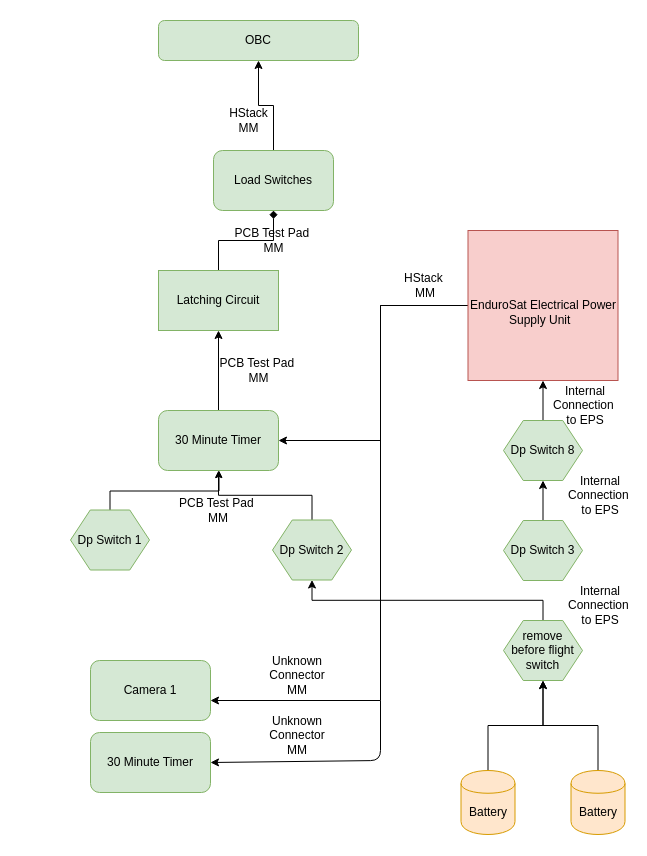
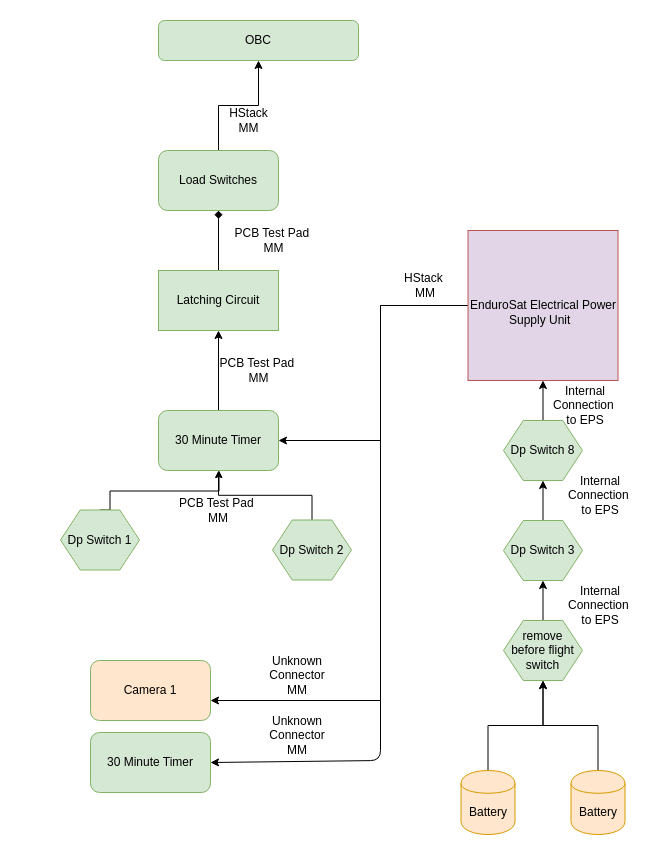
(274, 181) -> (219, 181)
(543, 306) -> (543, 306)
(110, 540) -> (100, 540)
(422, 600) -> (543, 595)
(151, 691) -> (151, 691)
